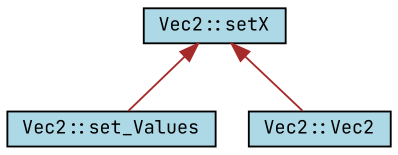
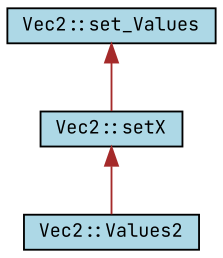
(157, 84) -> (112, 87)
(320, 129) -> (112, 232)
